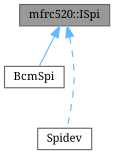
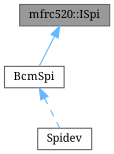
(74, 83) -> (52, 113)
